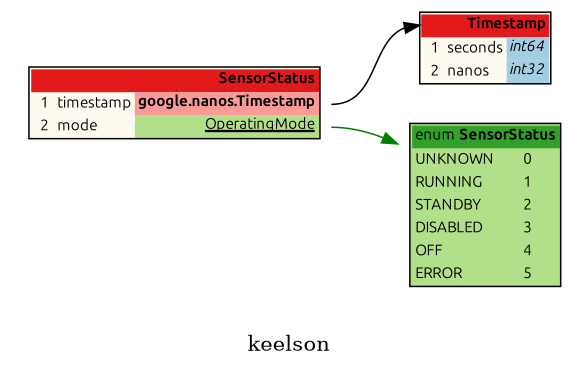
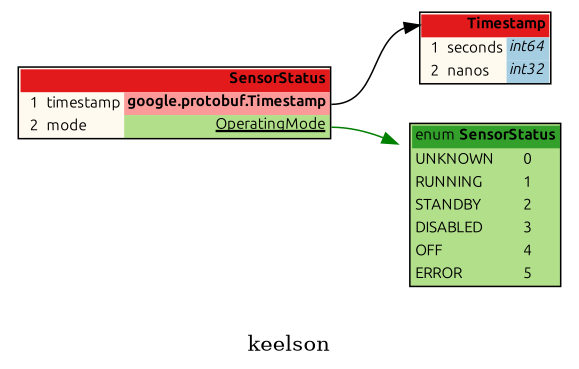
(227, 101) -> (227, 101)
